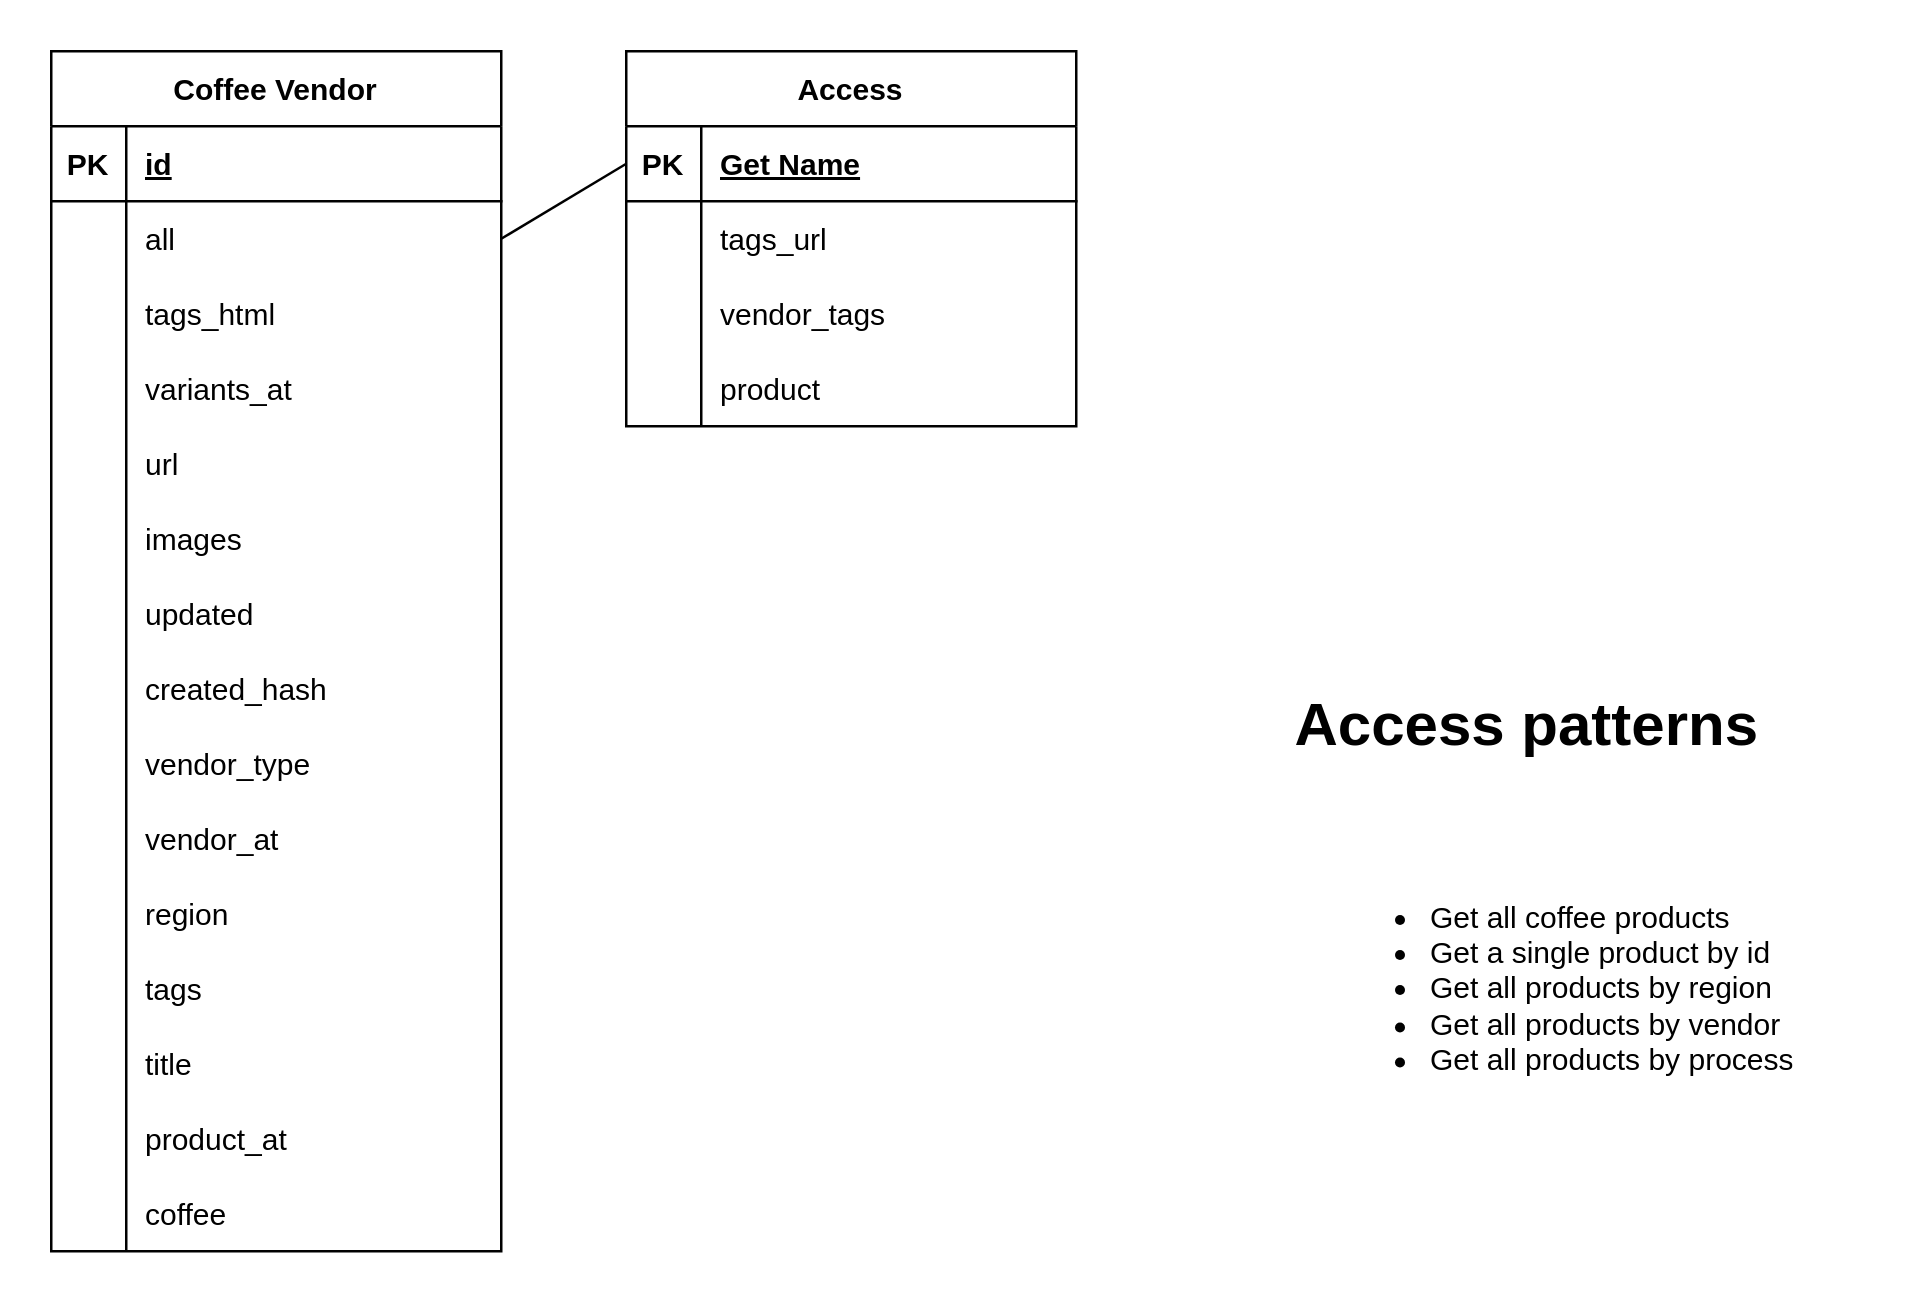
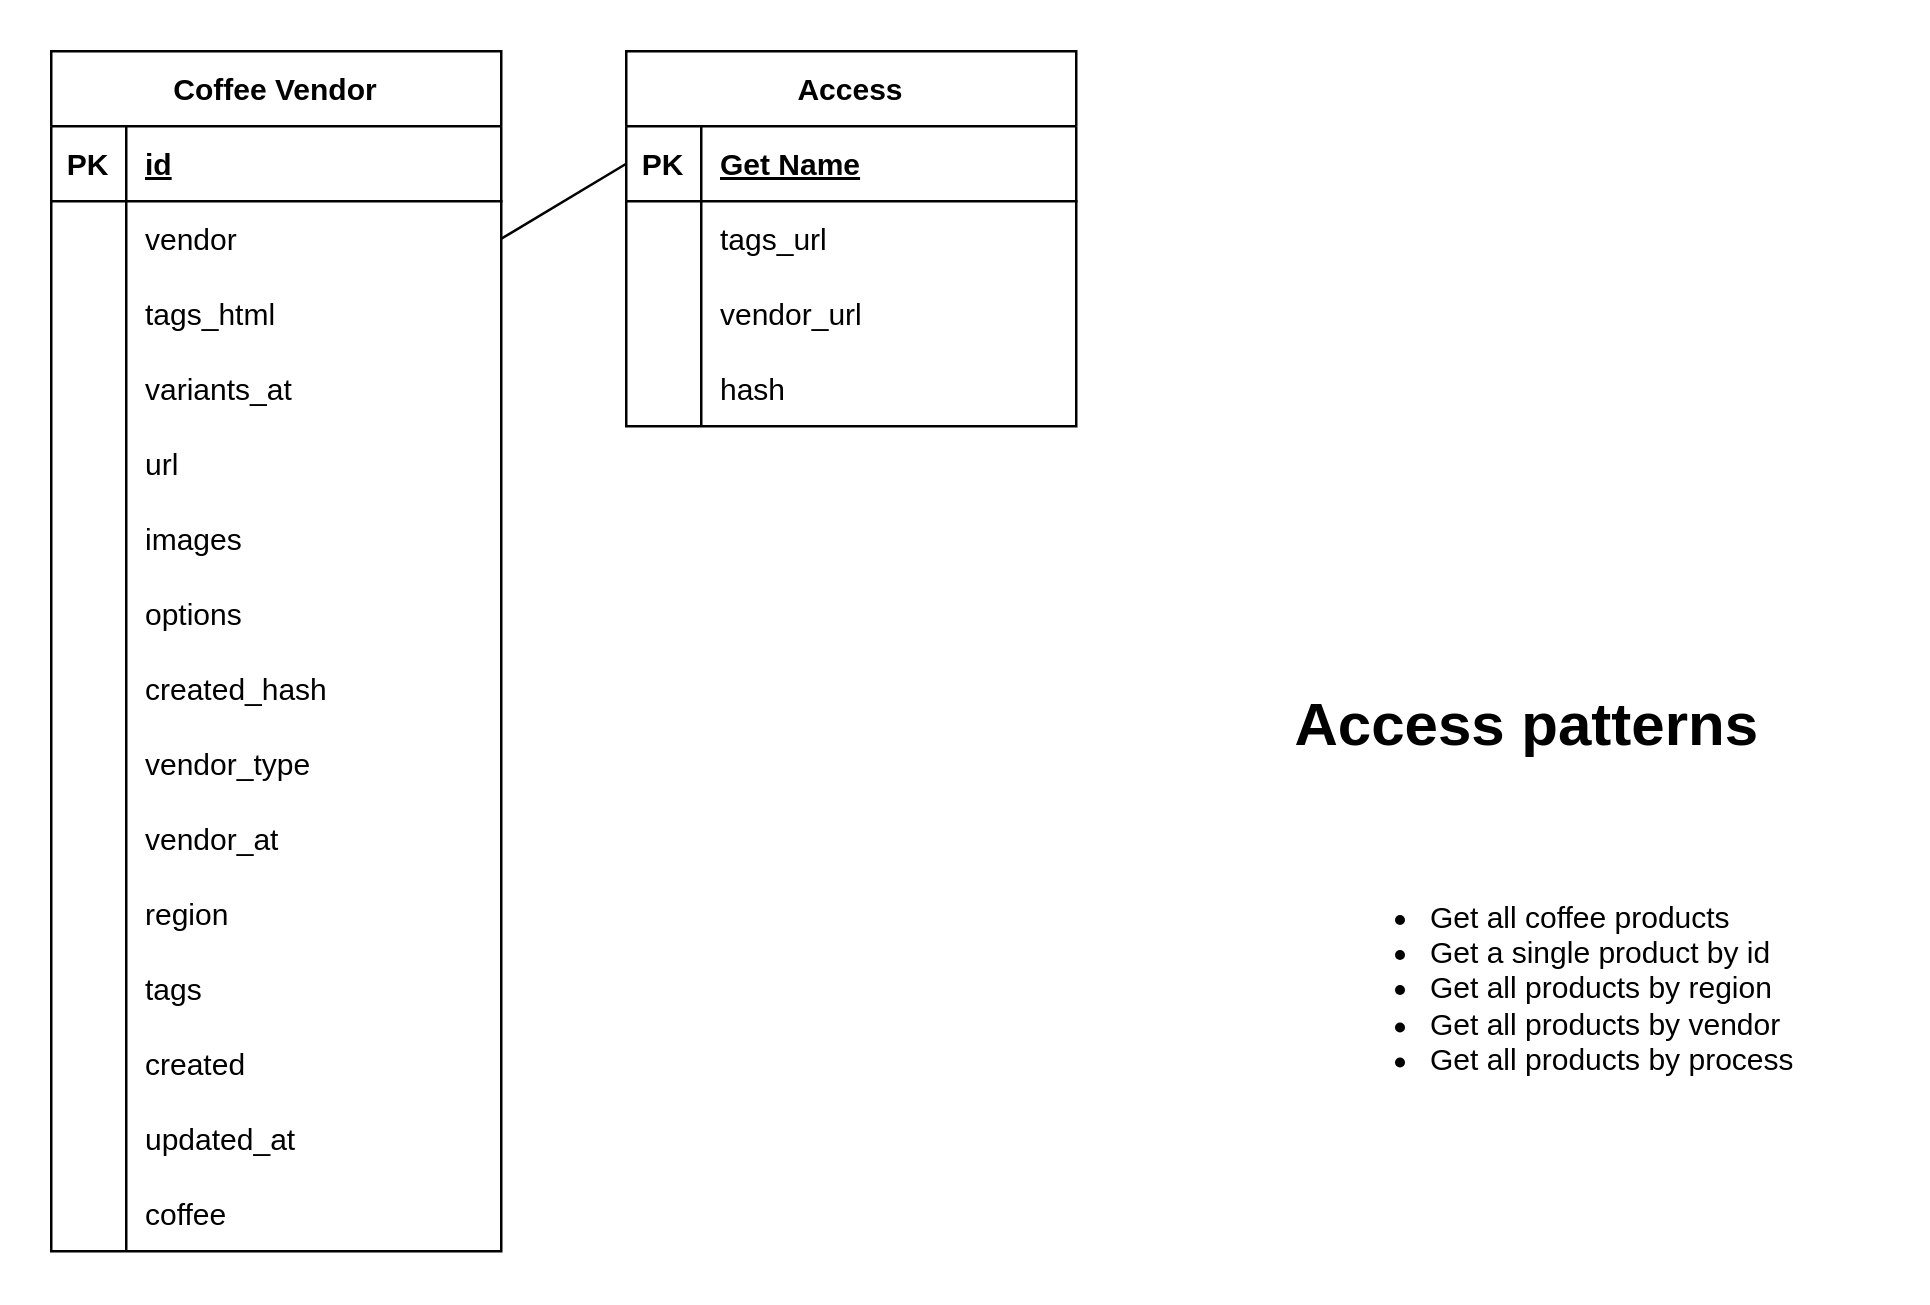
(162, 240) -> (195, 240)
(812, 315) -> (800, 315)
(779, 390) -> (754, 390)
(204, 615) -> (200, 615)
(179, 1065) -> (204, 1065)
(229, 1140) -> (229, 1140)
